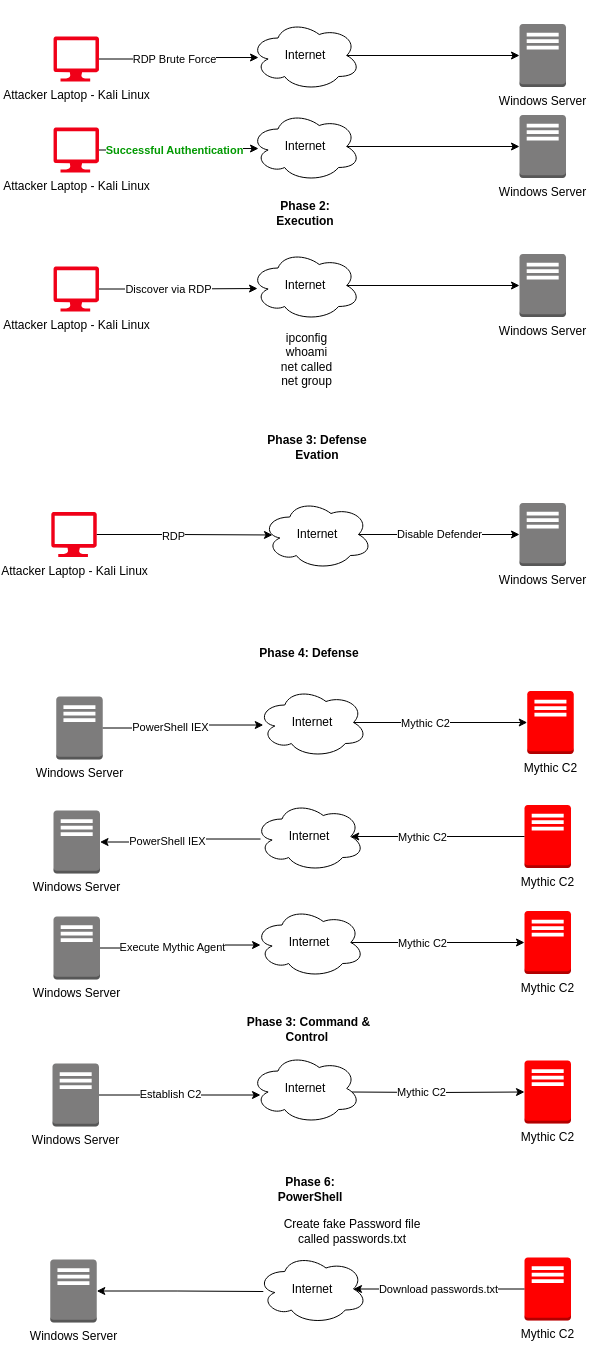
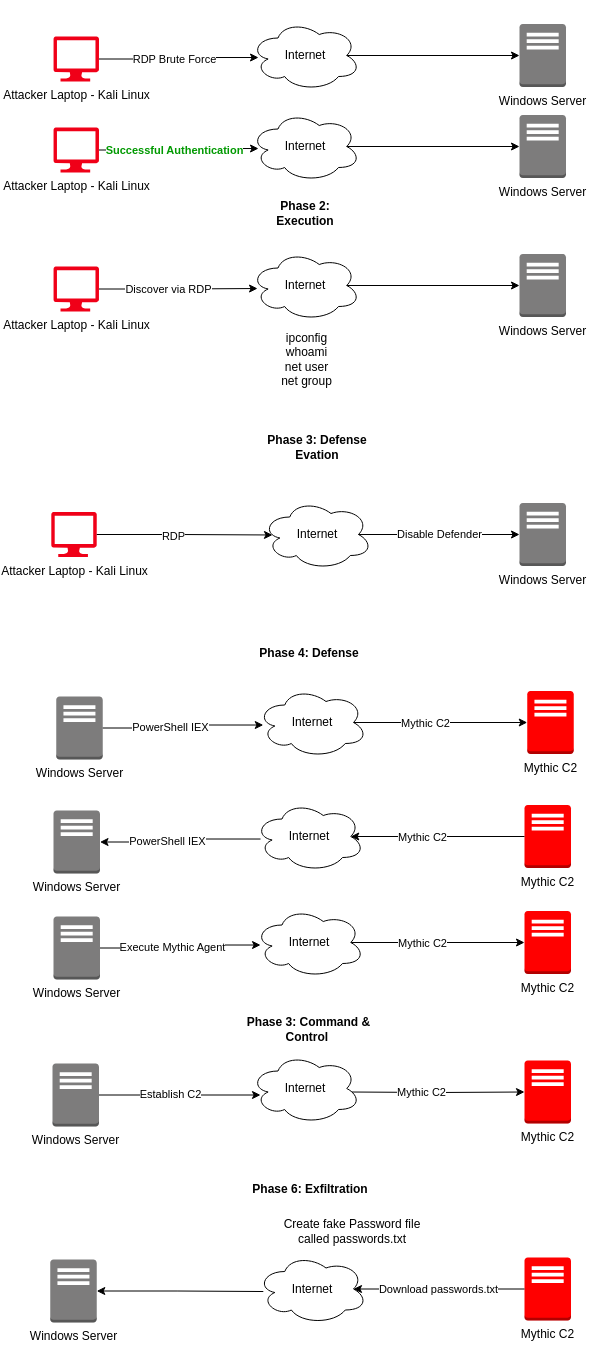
(307, 360) -> (307, 360)
(311, 1190) -> (311, 1190)
